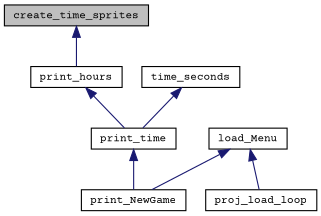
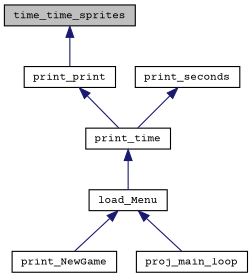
(76, 15) -> (70, 15)
(76, 77) -> (70, 77)
(191, 77) -> (188, 77)
(134, 175) -> (128, 175)
(261, 200) -> (192, 262)
